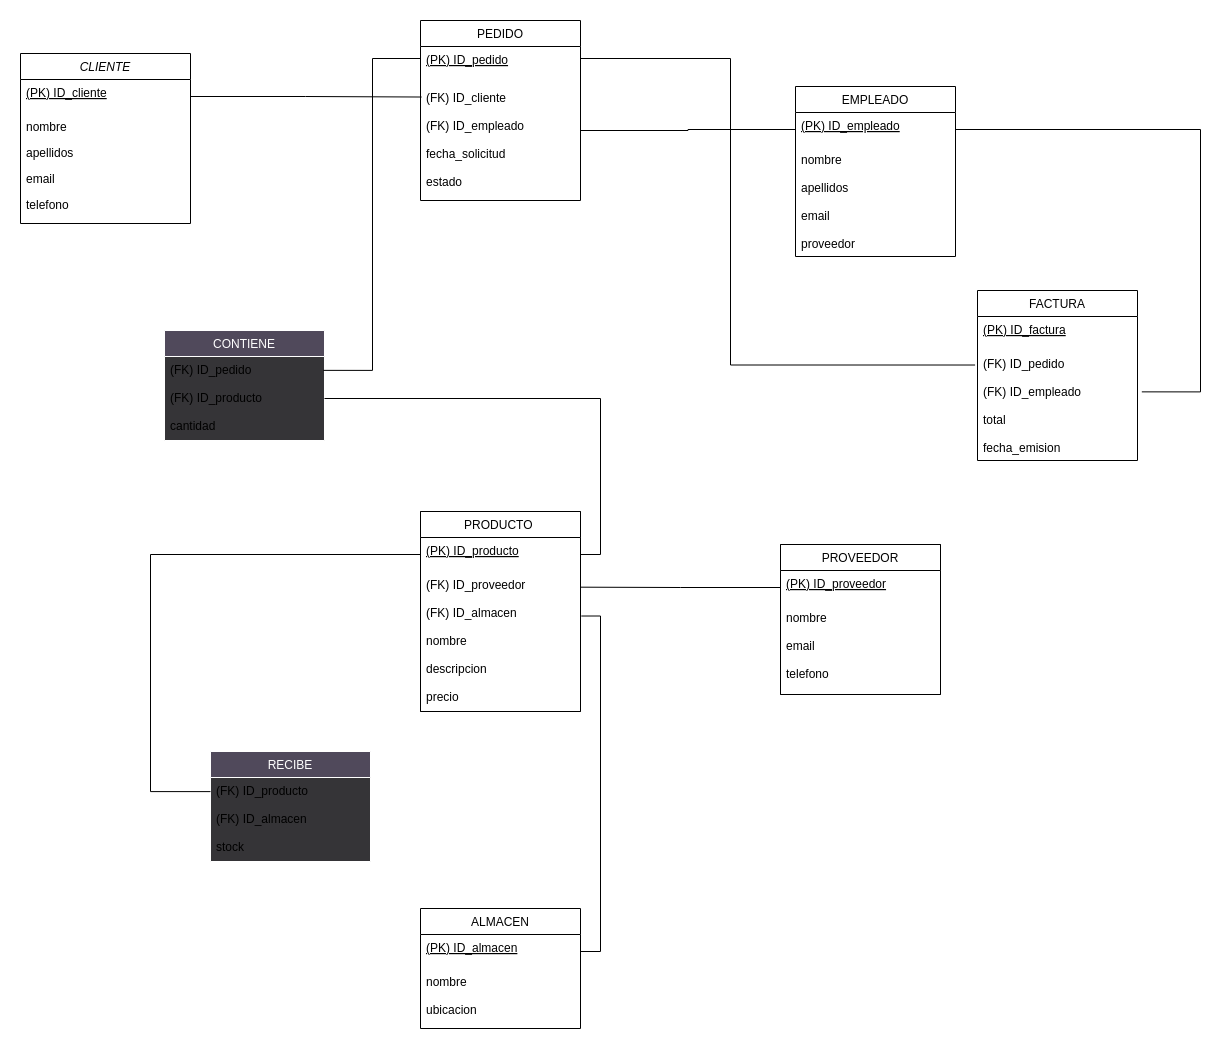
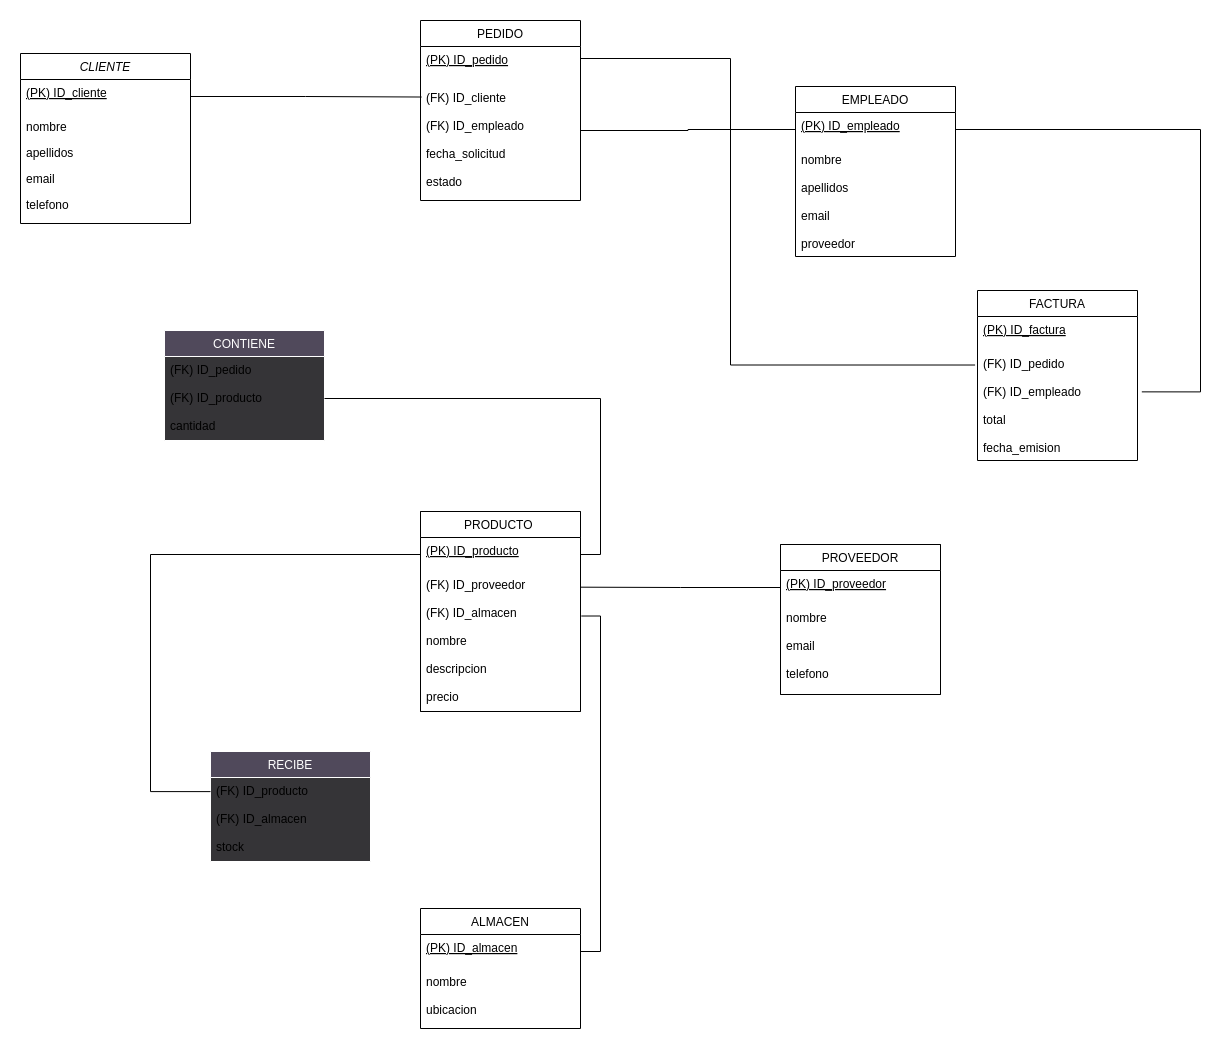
(373, 215) -> none
